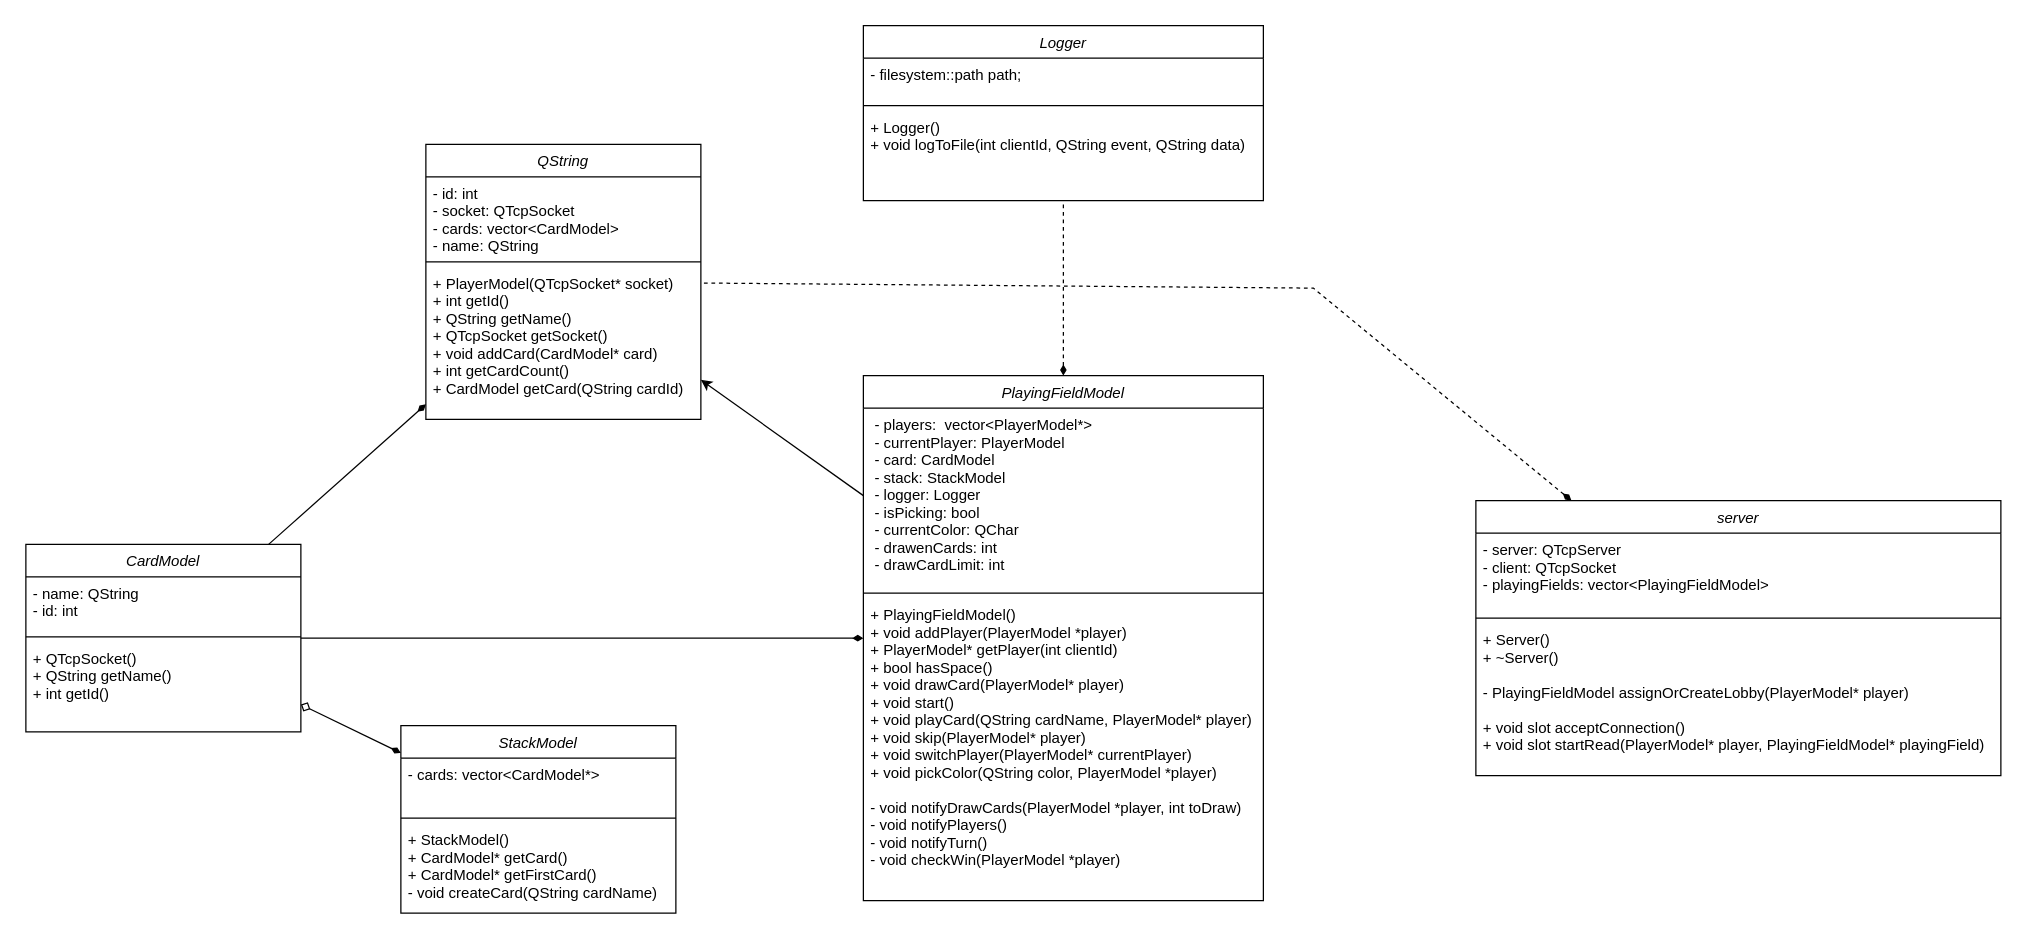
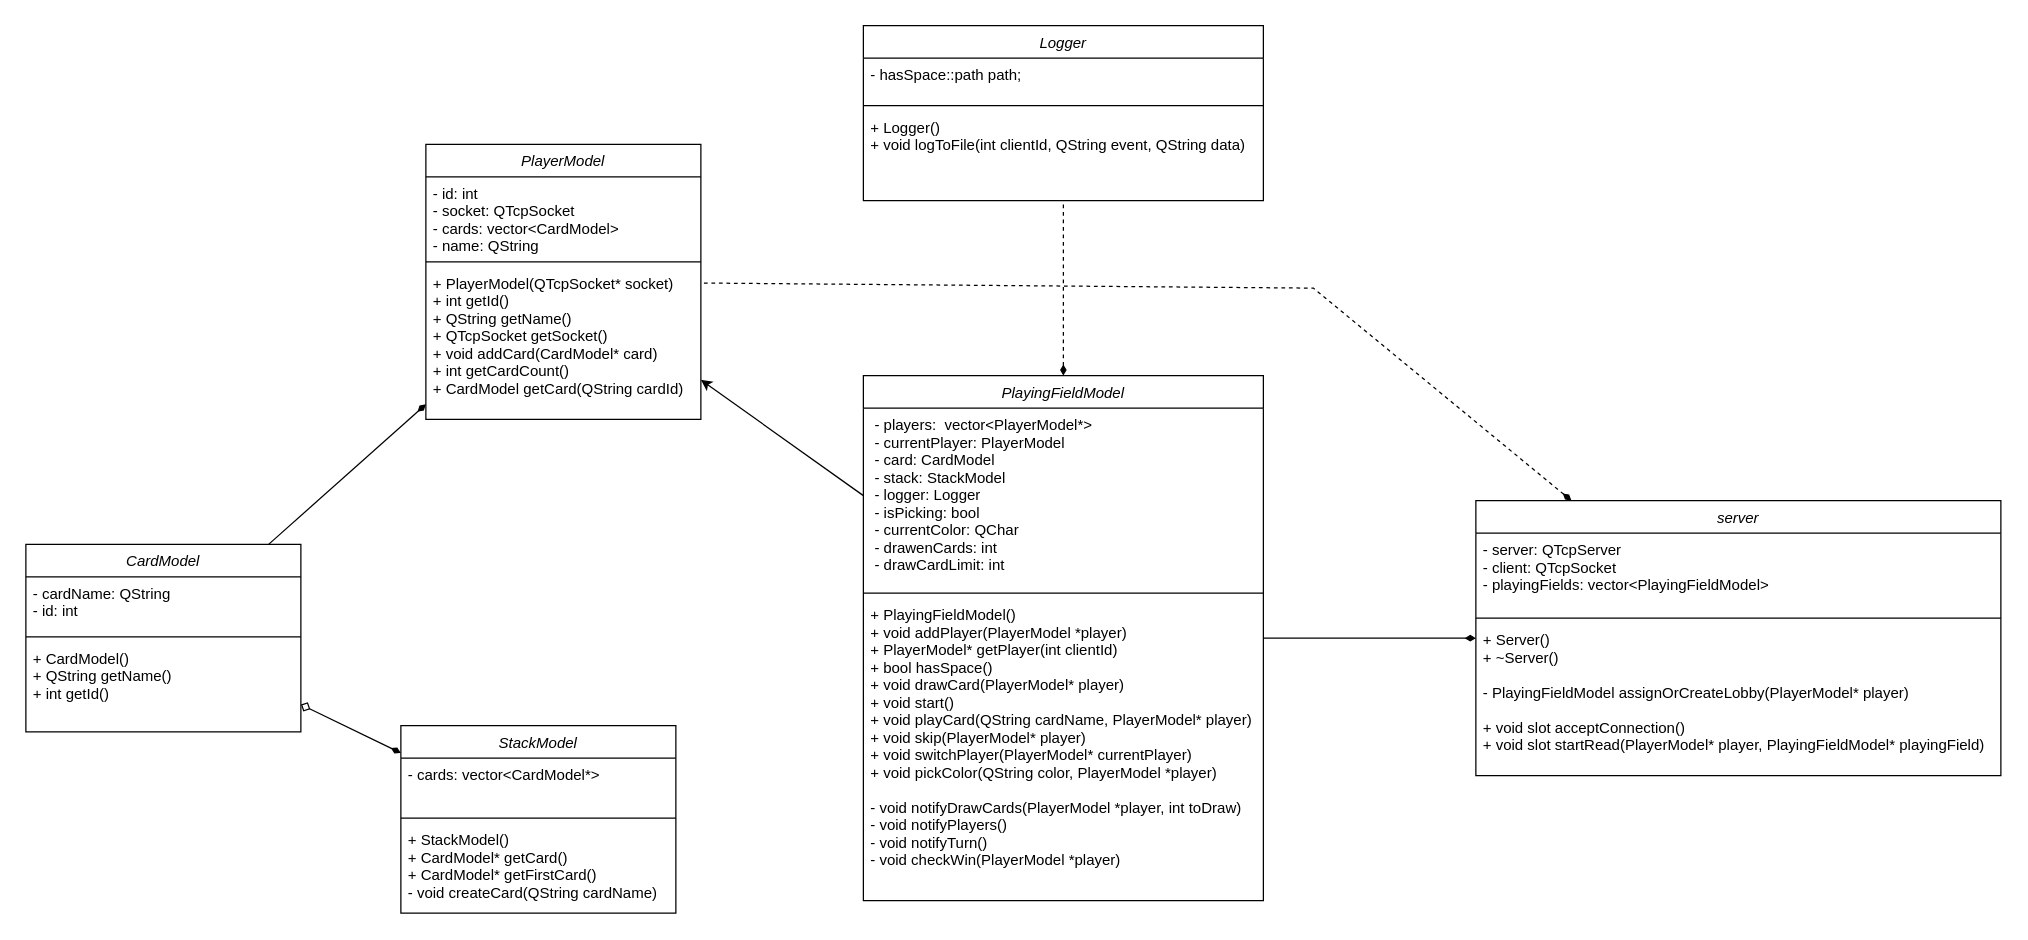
(957, 75) -> (953, 75)
(563, 161) -> (563, 161)
(88, 594) -> (105, 594)
(578, 638) -> none
none -> (1365, 638)
(89, 659) -> (83, 659)
